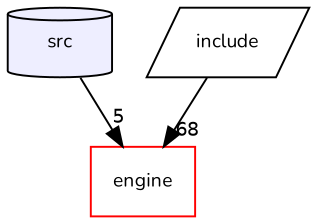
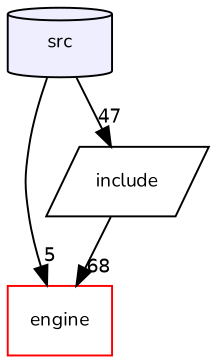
none -> (89, 103)
